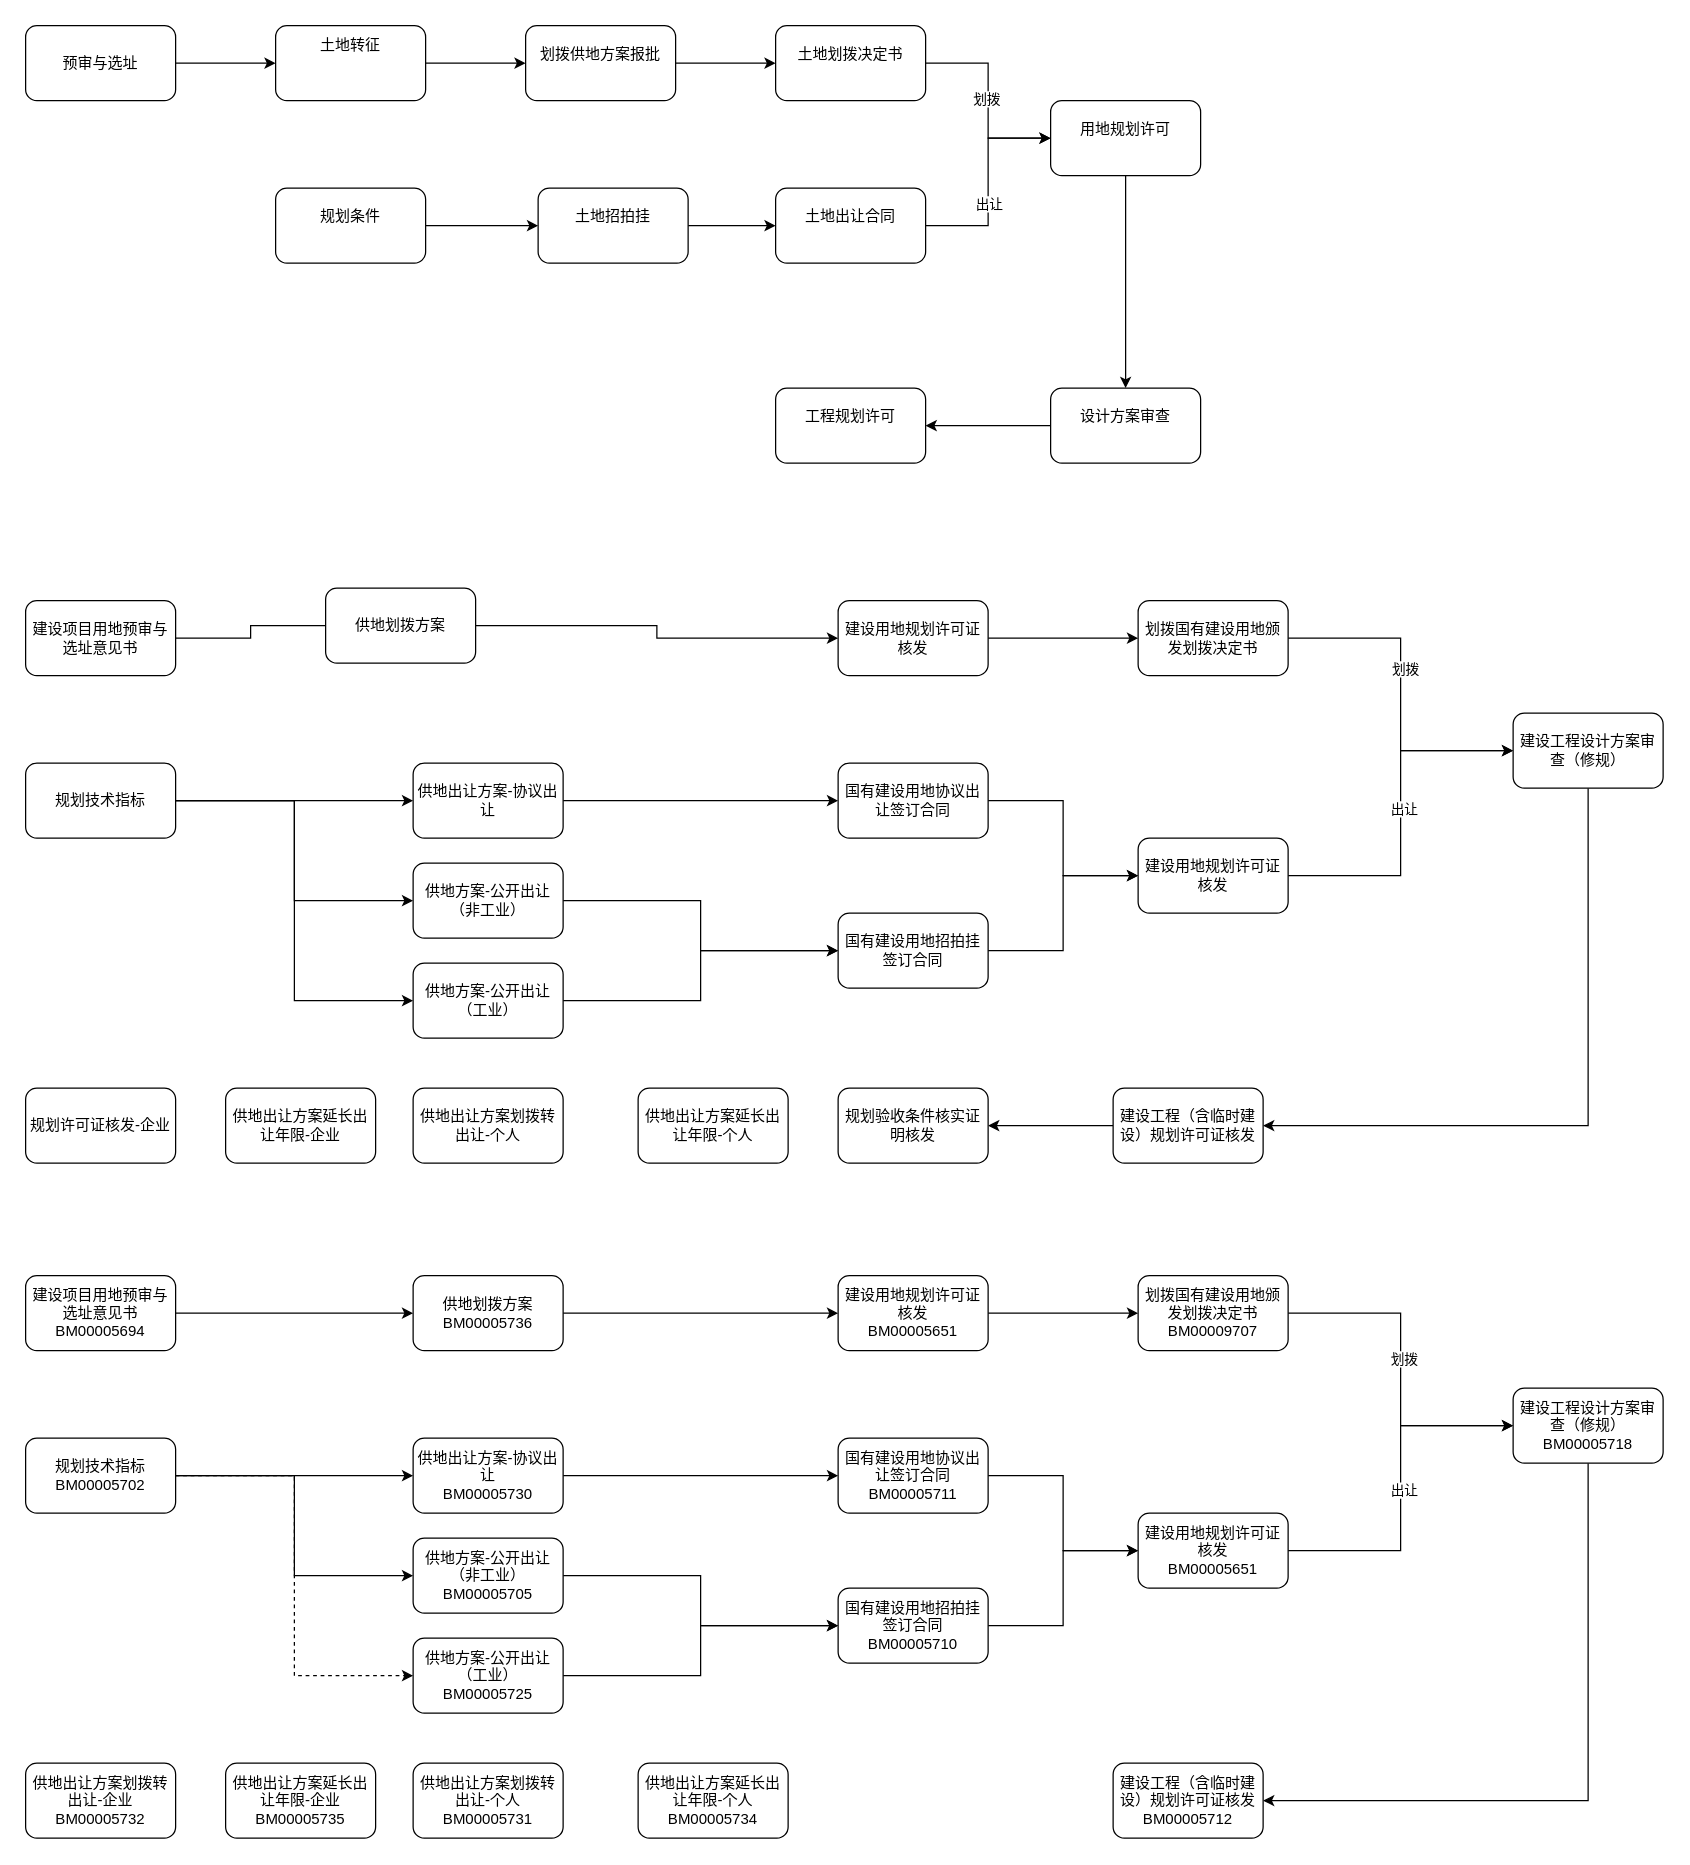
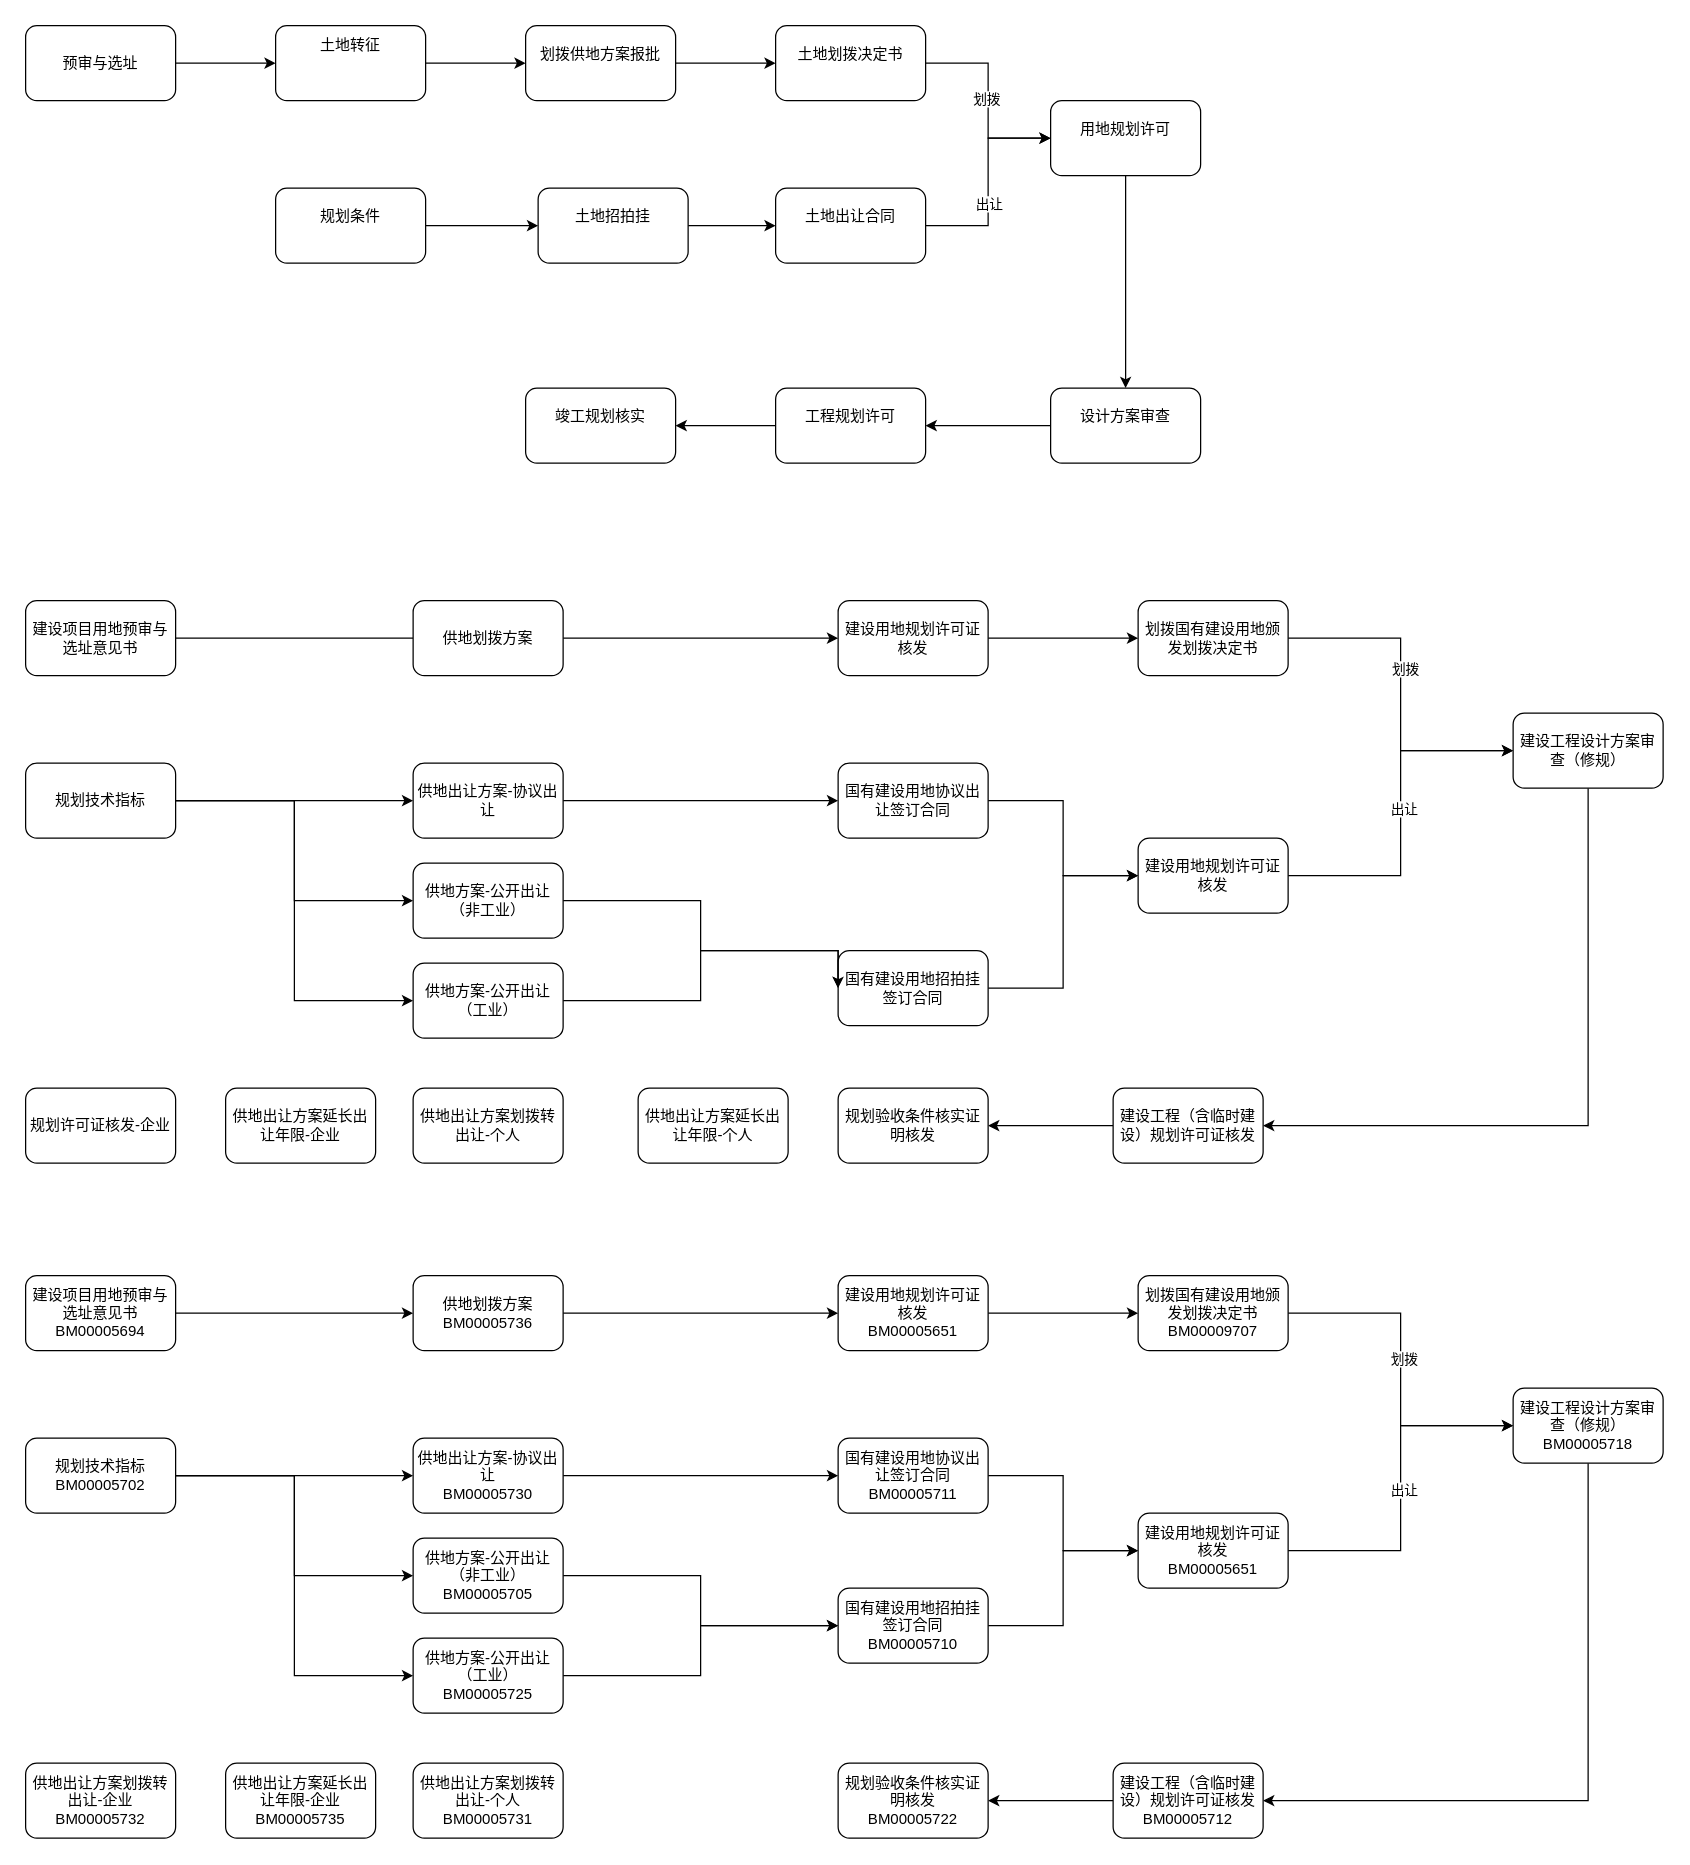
none -> (601, 426)
none -> (730, 426)
(401, 626) -> (488, 638)
(913, 951) -> (913, 988)
(299, 1676) -> (299, 1676)
(713, 1801) -> none
none -> (913, 1801)
none -> (1055, 1801)
